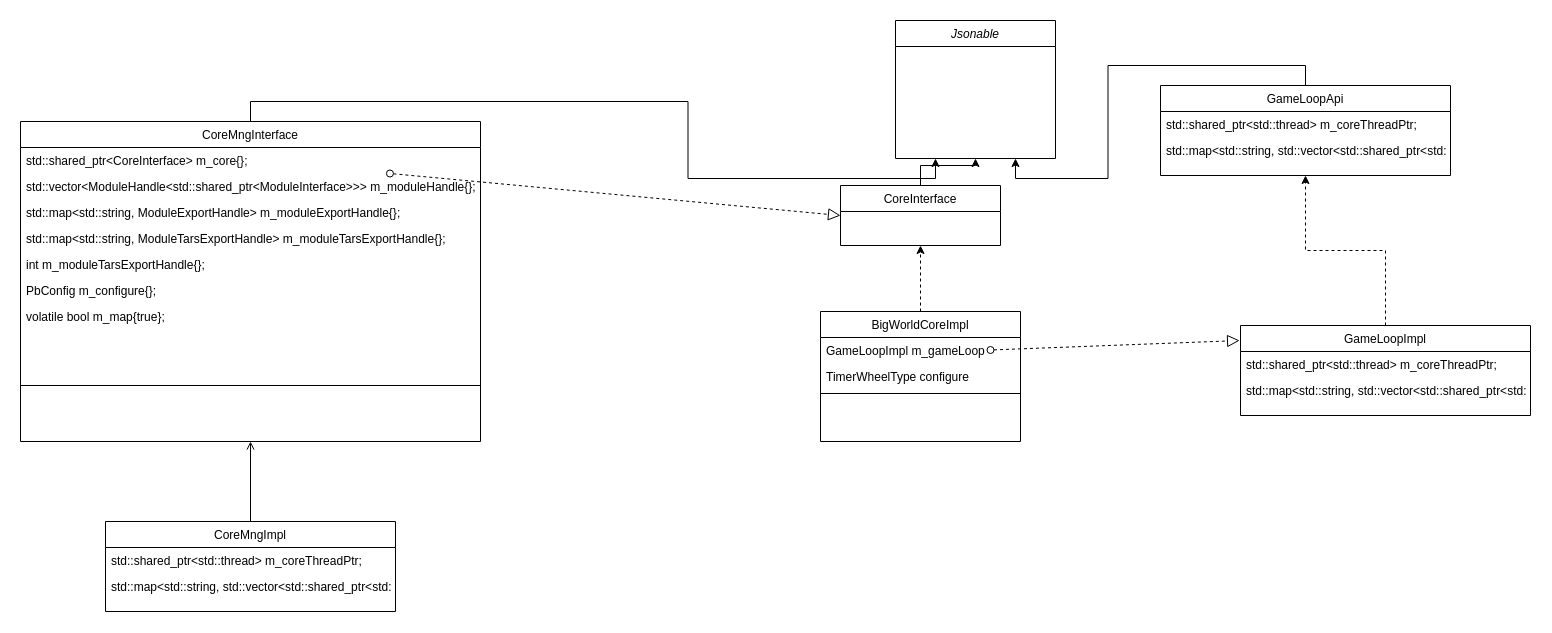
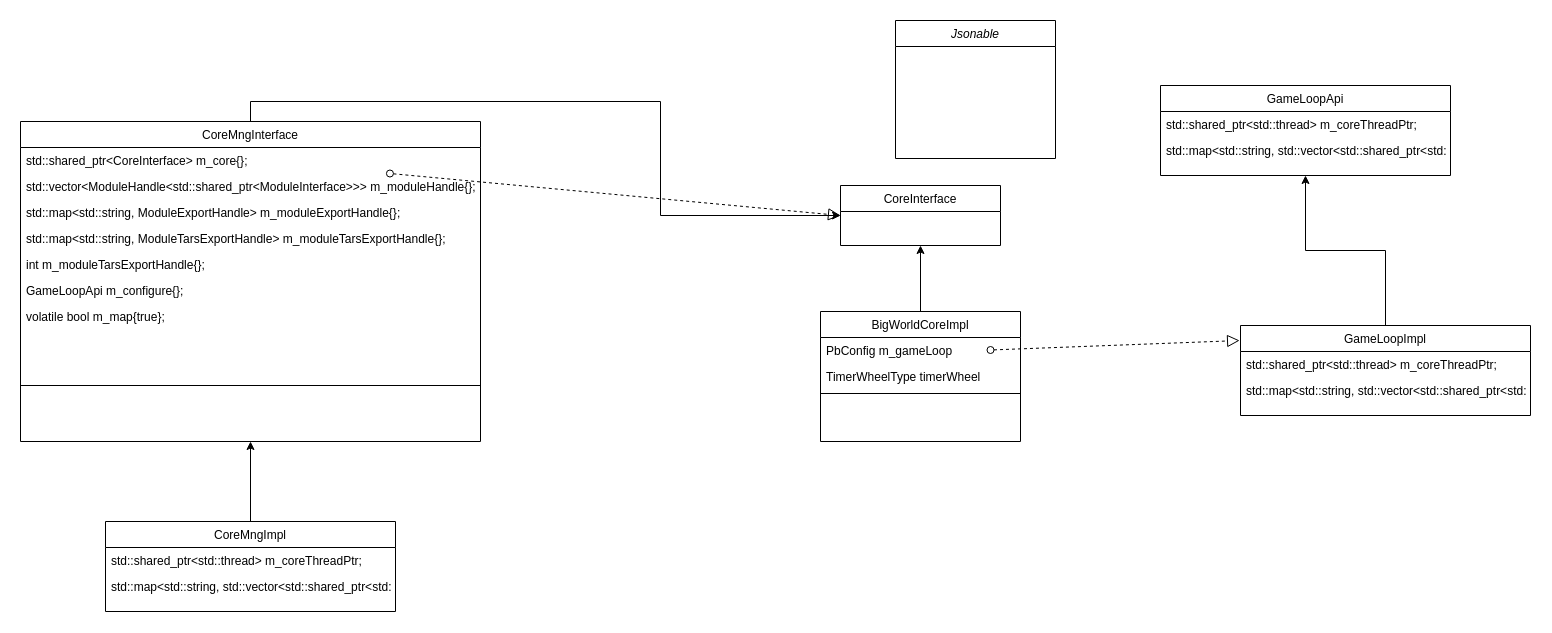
(1108, 66) -> none
(939, 166) -> none
(763, 179) -> (689, 216)
(1349, 251) -> (1349, 251)
(921, 281) -> (921, 281)
(99, 291) -> (109, 291)
(902, 351) -> (888, 351)
(902, 377) -> (904, 377)
(251, 447) -> (251, 449)
